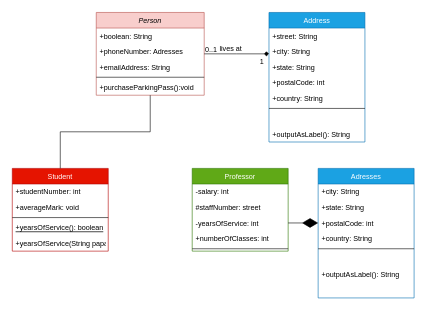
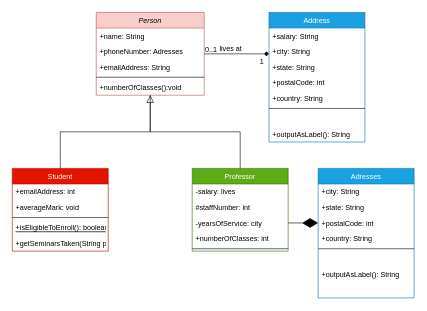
(128, 36) -> (123, 36)
(300, 36) -> (299, 36)
(151, 88) -> (143, 88)
none -> (214, 132)
(51, 192) -> (47, 192)
(216, 192) -> (219, 192)
(234, 208) -> (227, 208)
(232, 223) -> (234, 223)
(64, 228) -> (67, 228)
(77, 244) -> (81, 244)
